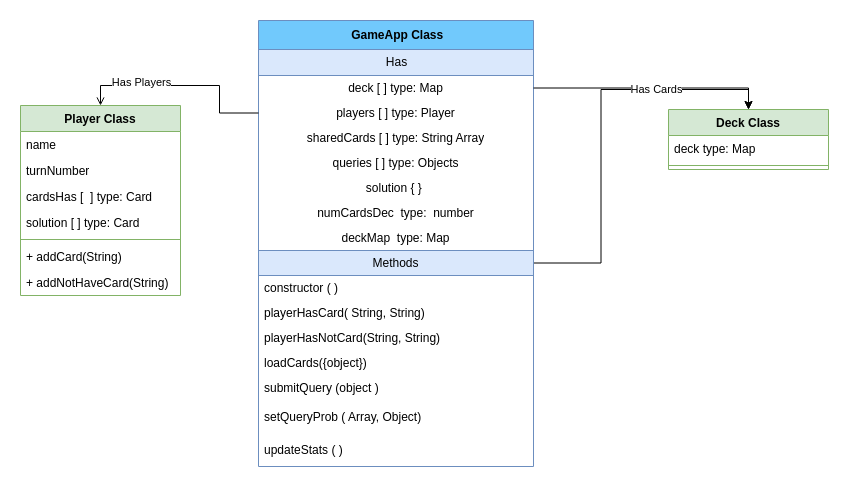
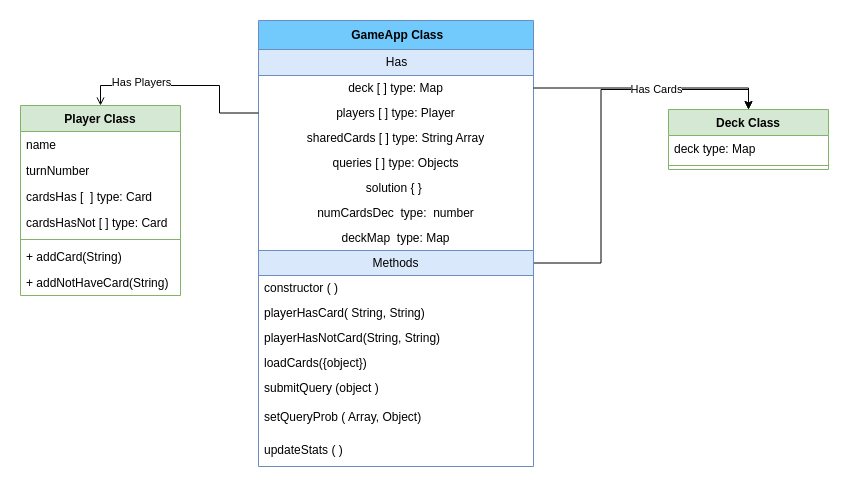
(93, 224) -> (102, 231)
